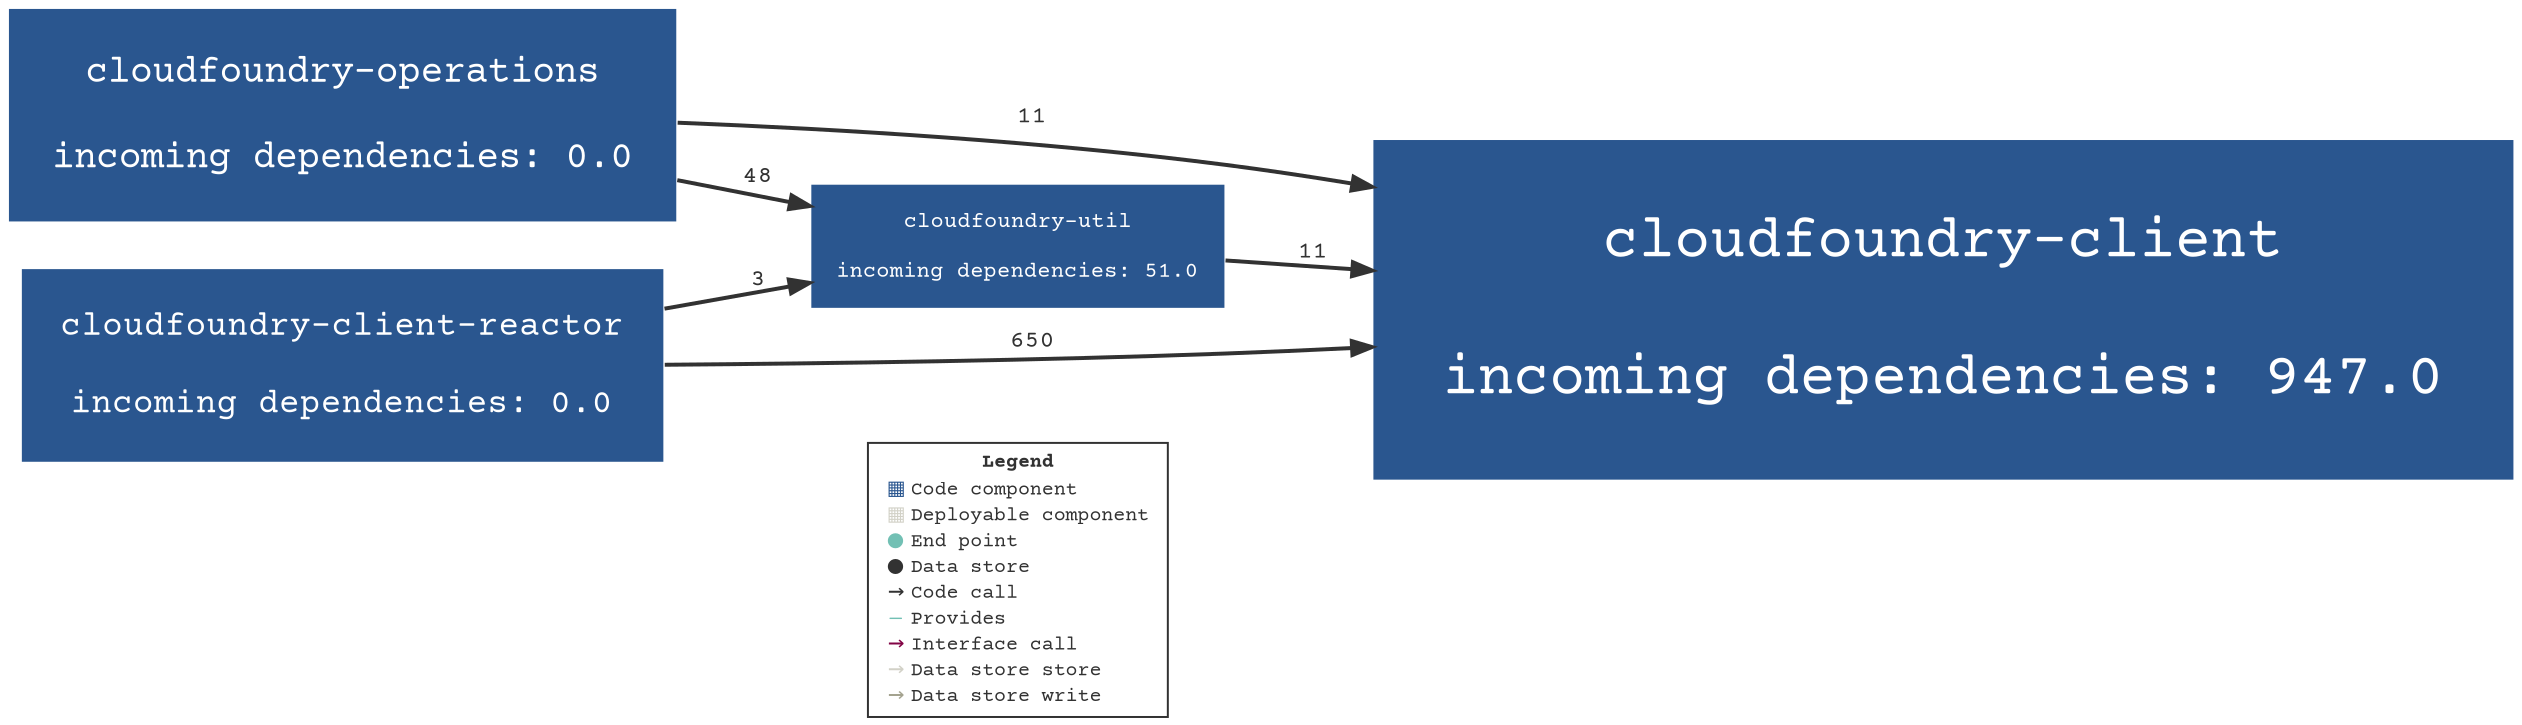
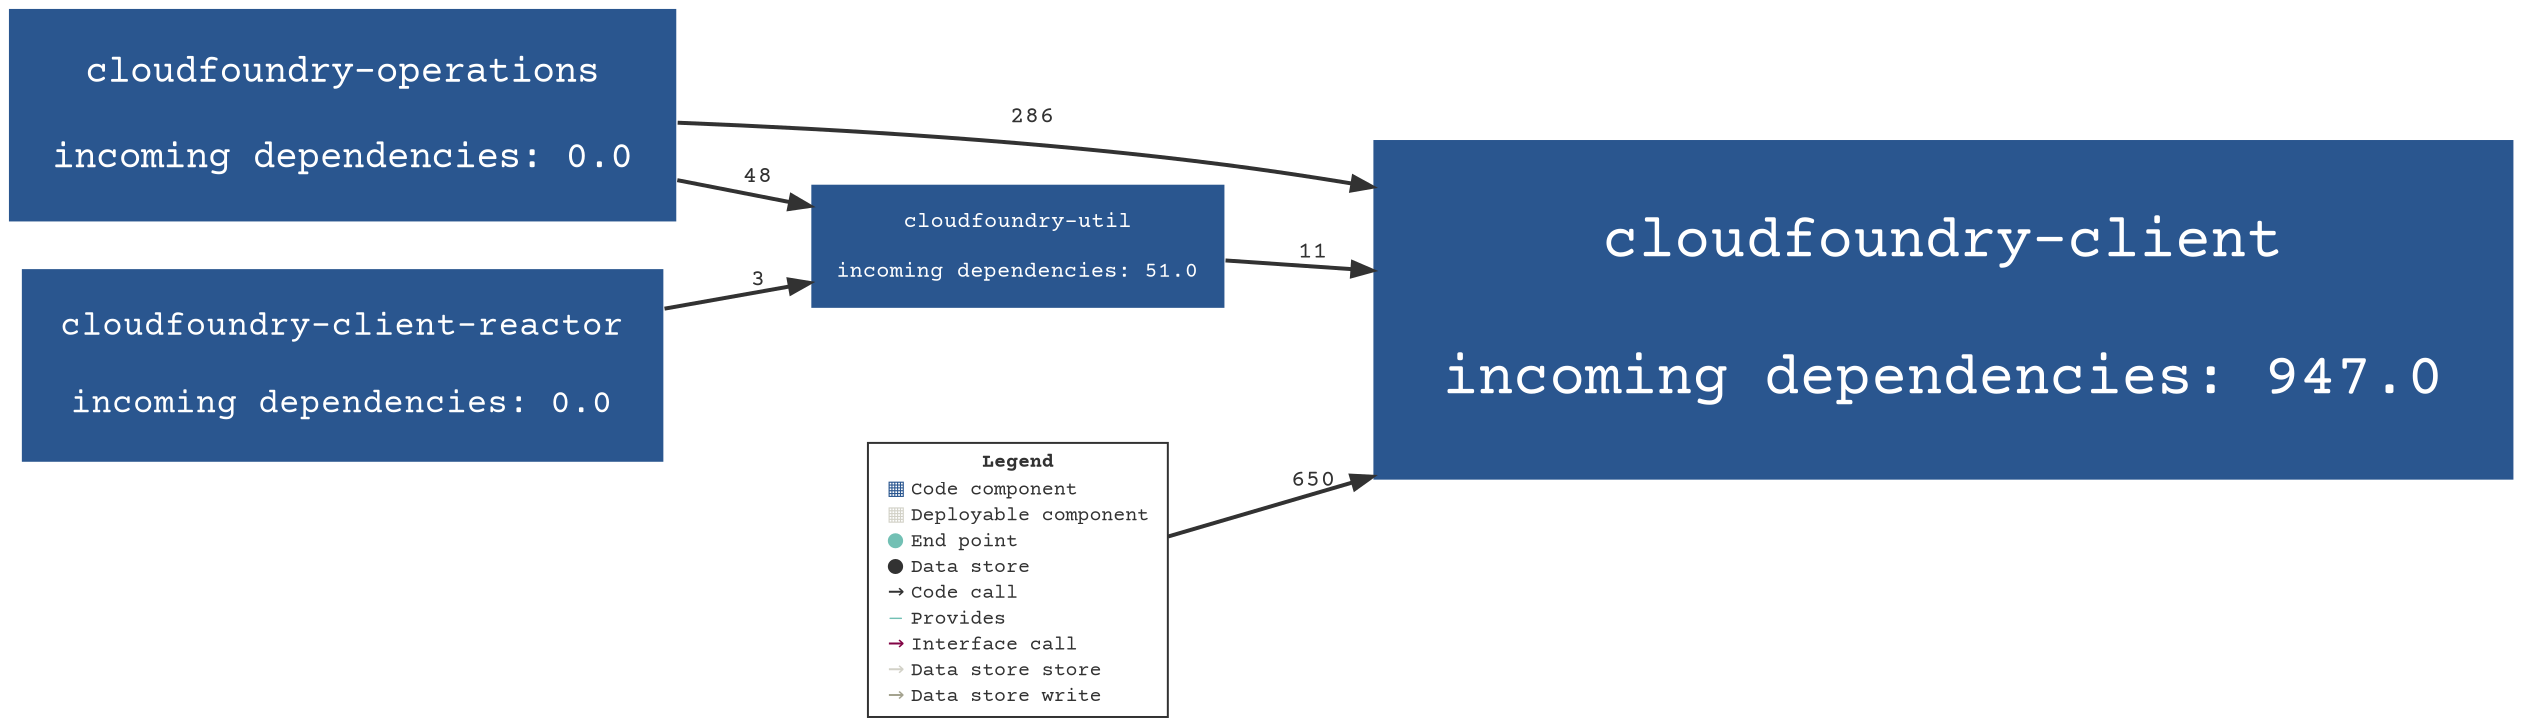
(1018, 116) -> (1018, 116)
(1008, 360) -> (1260, 509)
